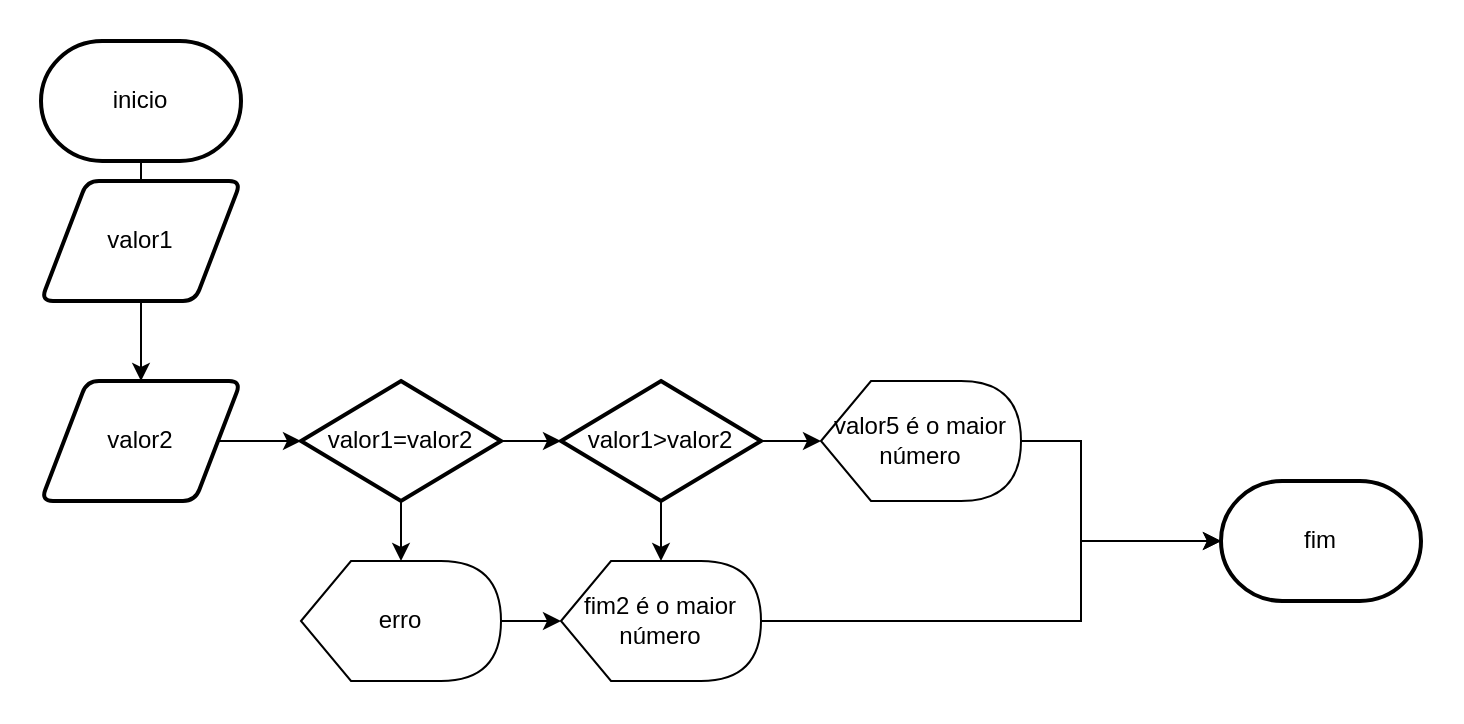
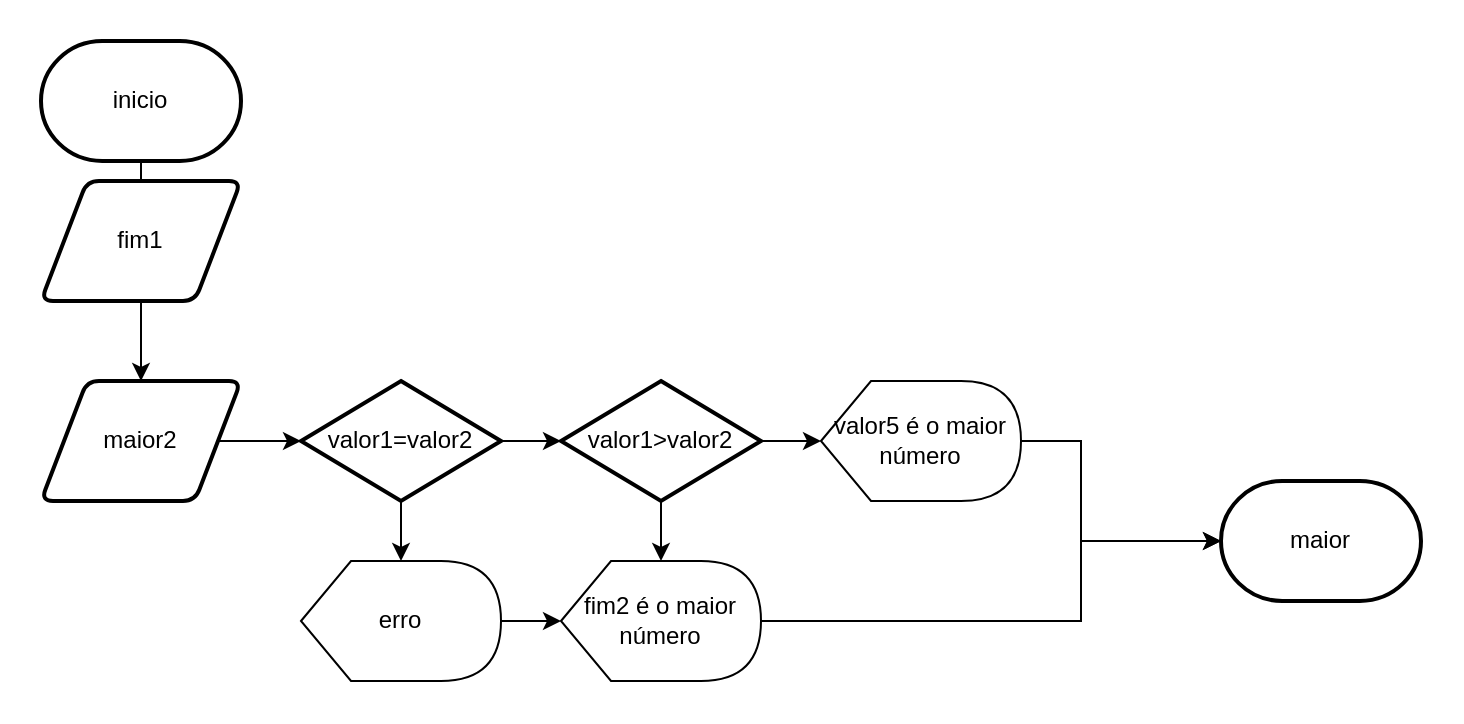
(141, 241) -> (141, 241)
(141, 441) -> (141, 441)
(1321, 541) -> (1321, 541)
